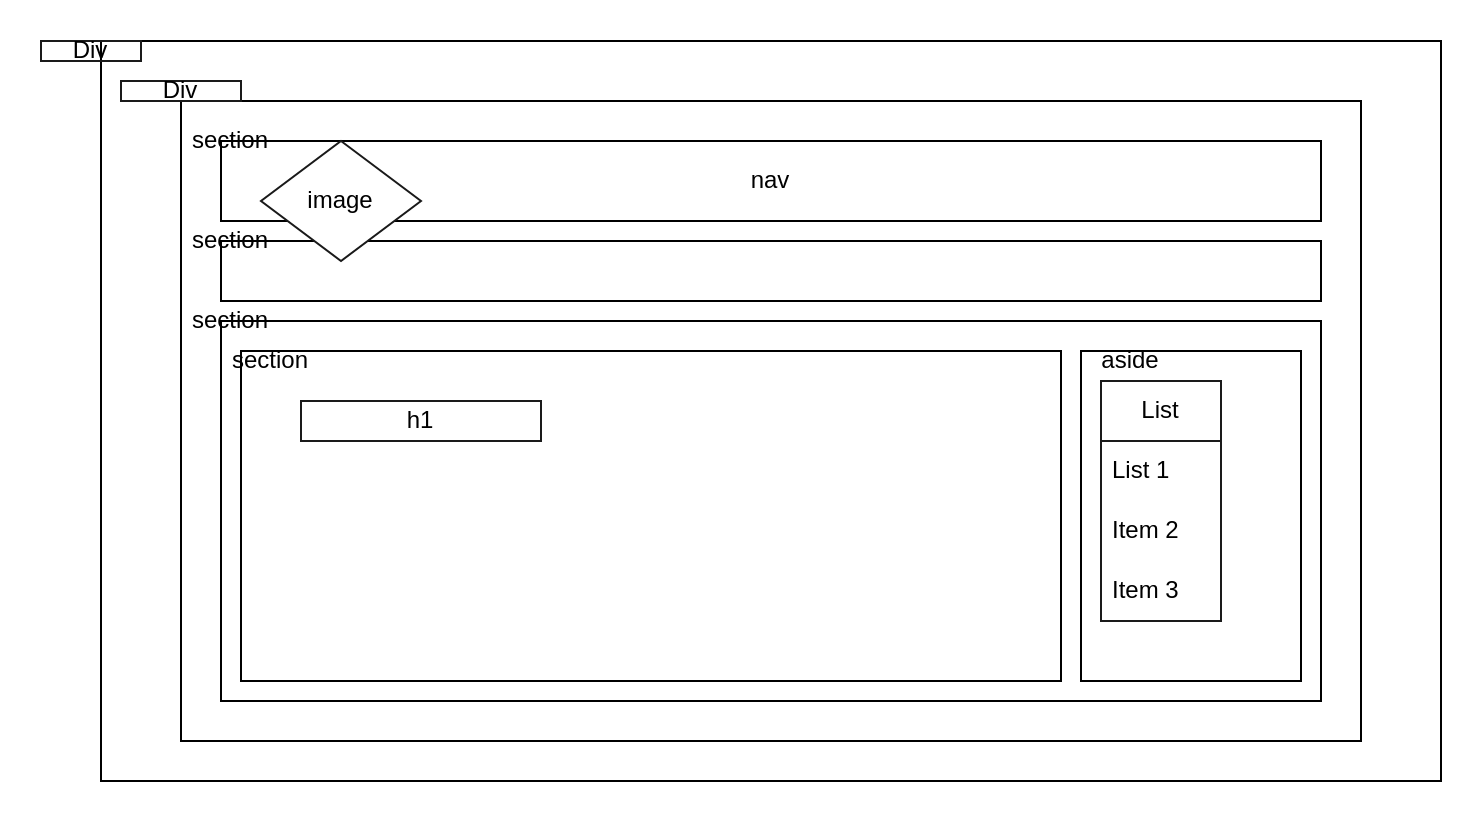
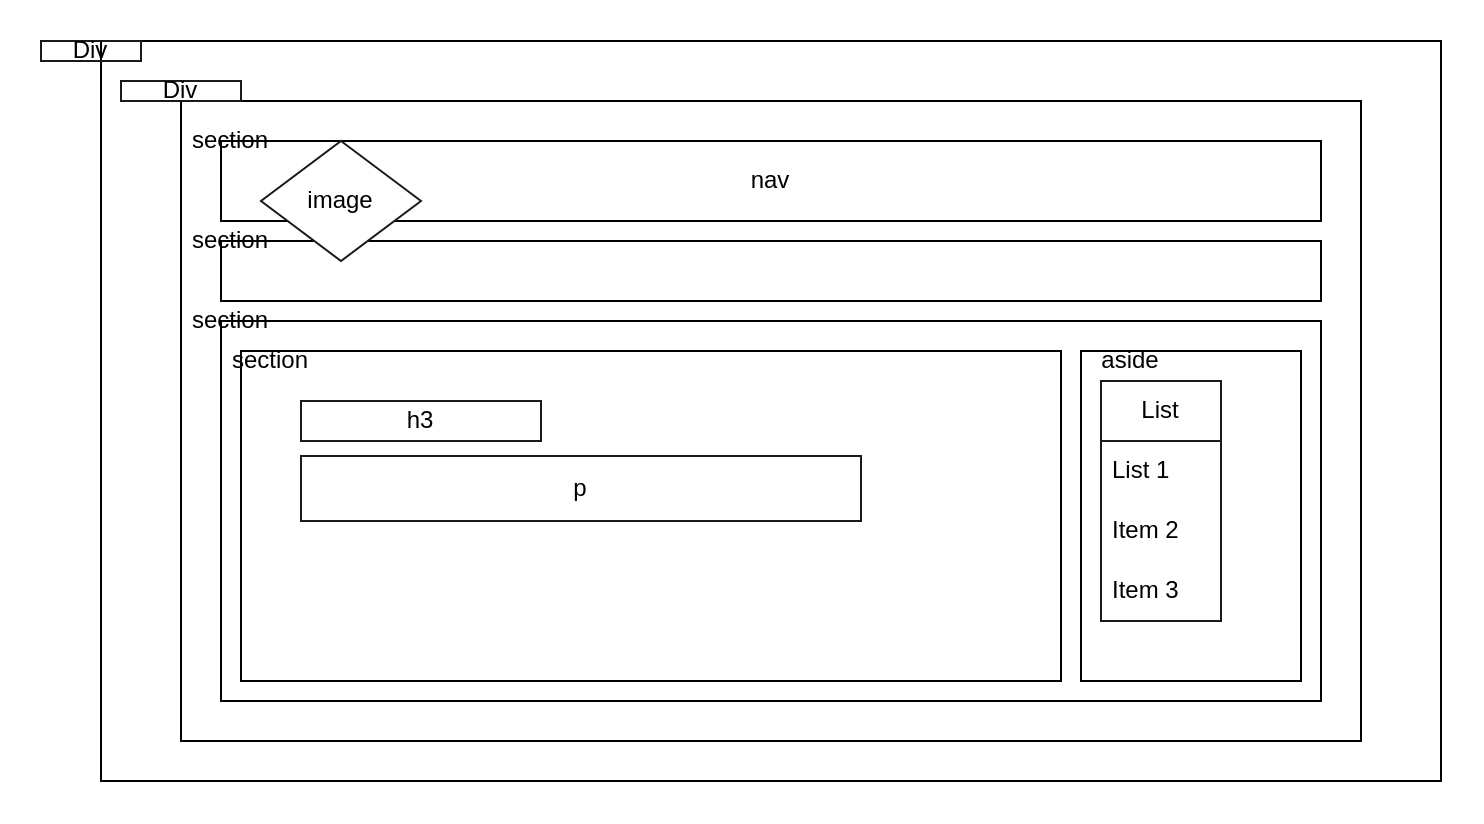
(421, 421) -> (421, 421)
none -> (581, 489)
